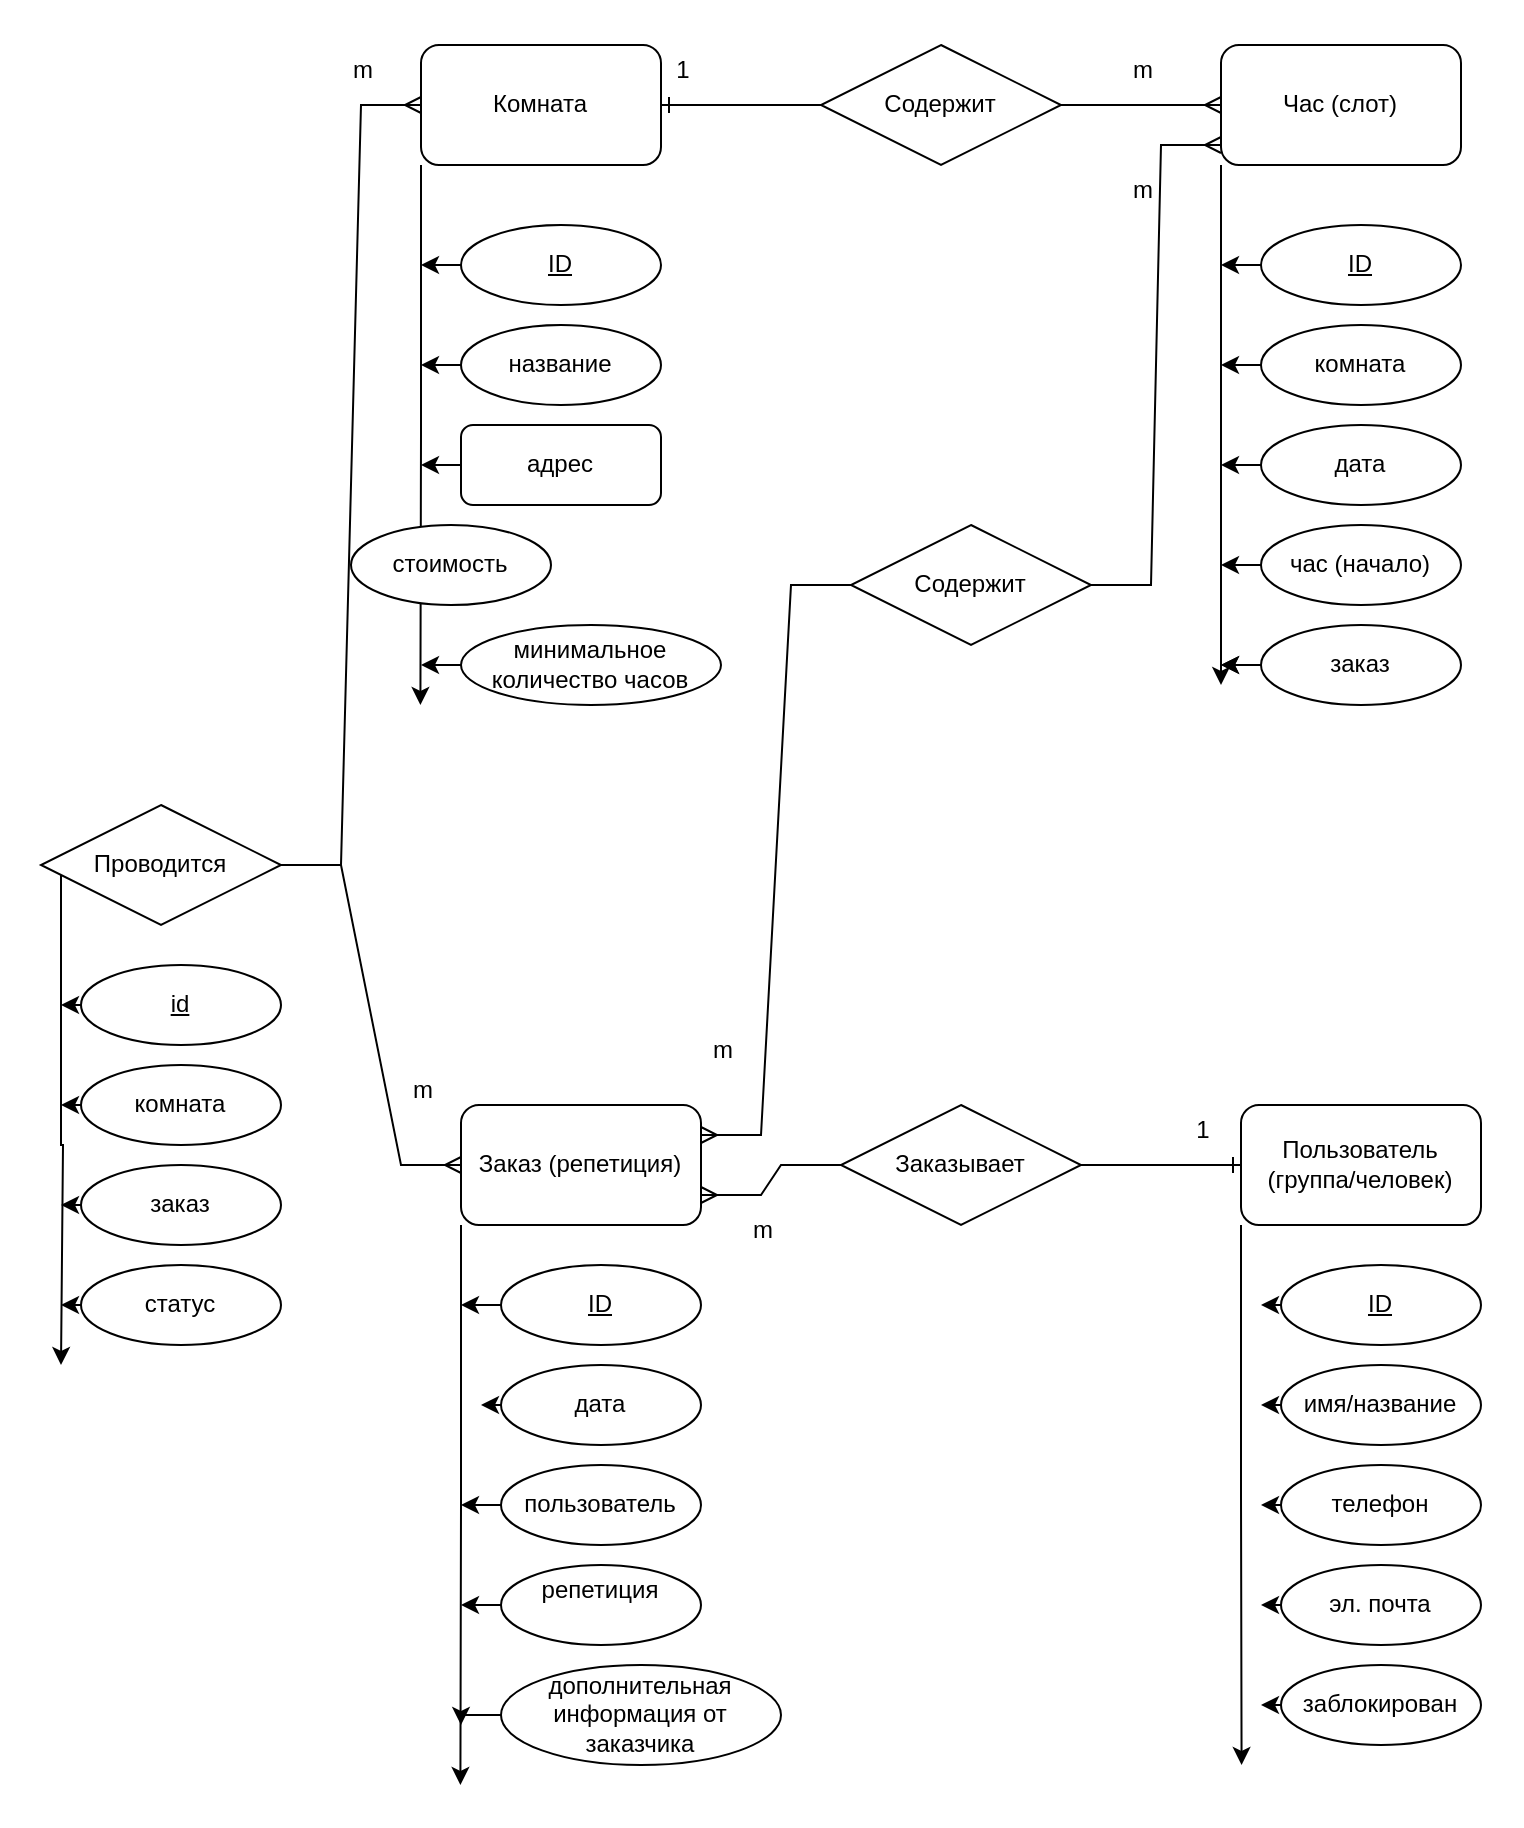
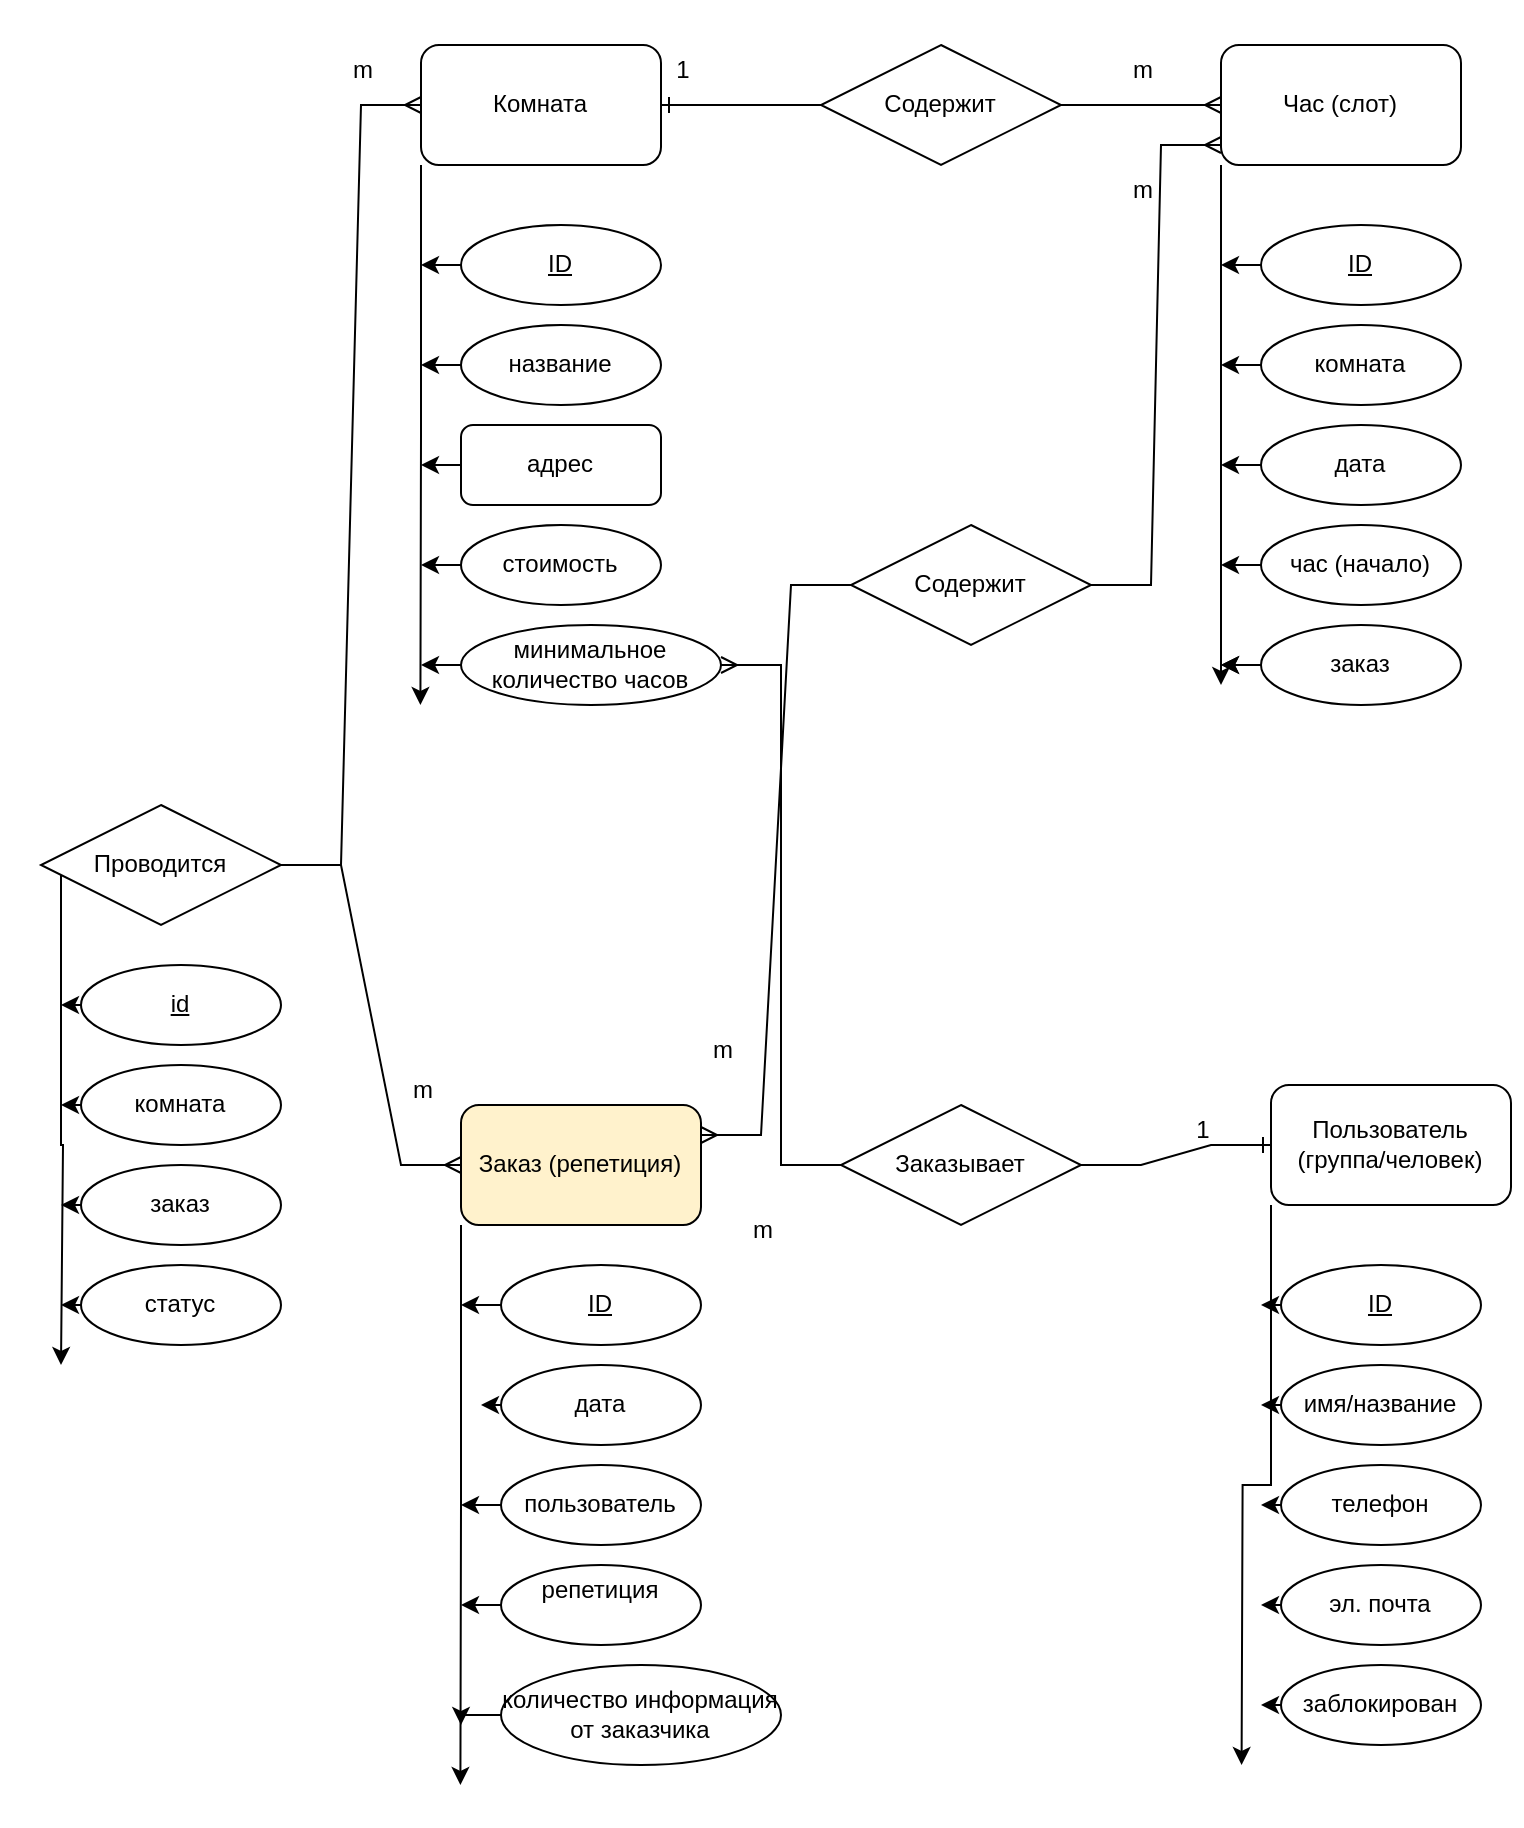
(451, 565) -> (561, 565)
(581, 1165) -> (581, 1165)
(1361, 1165) -> (1391, 1145)
(750, 1195) -> (781, 1000)
(641, 1715) -> (641, 1715)
